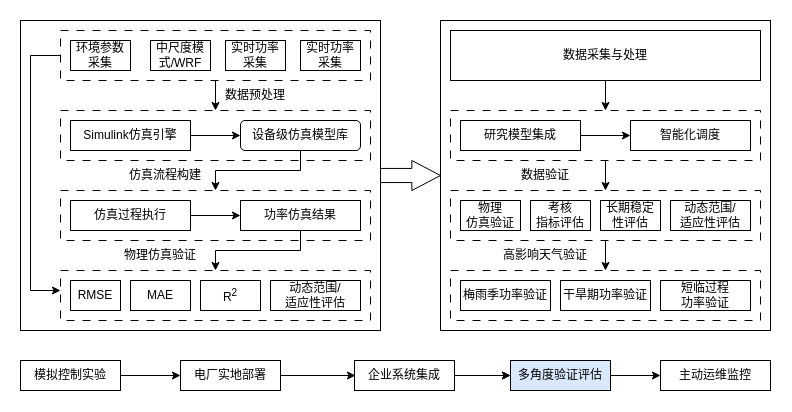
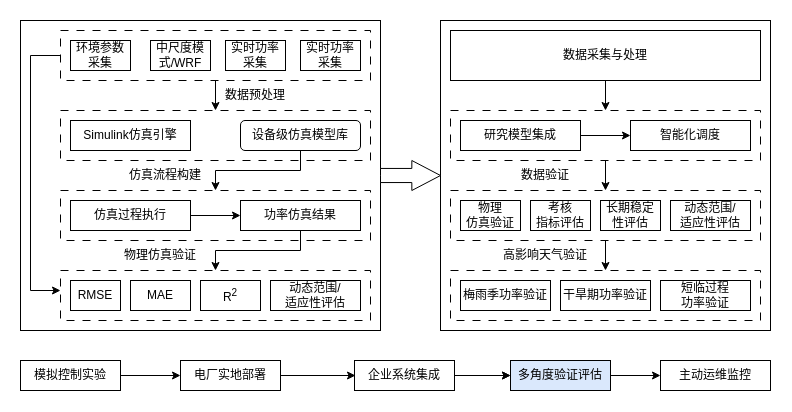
(212, 136) -> none
